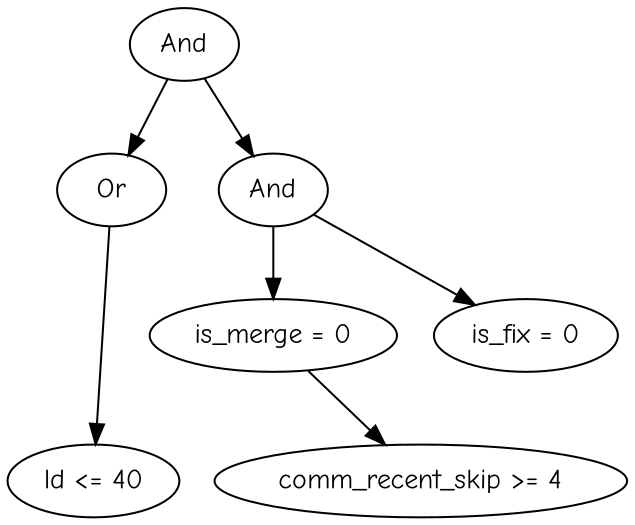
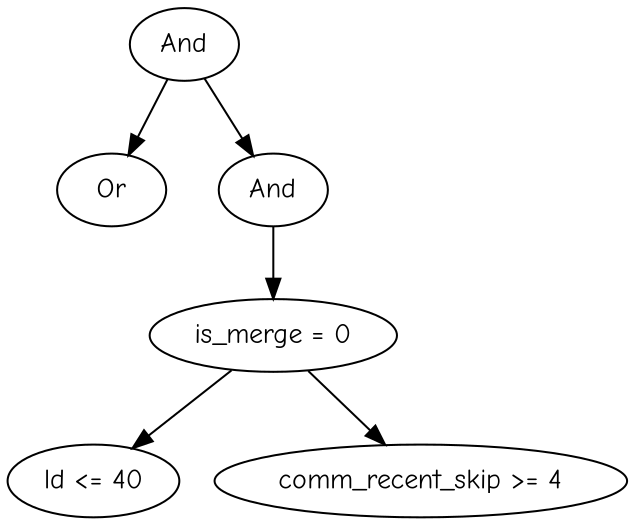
(103, 325) -> (190, 403)
(526, 335) -> none
